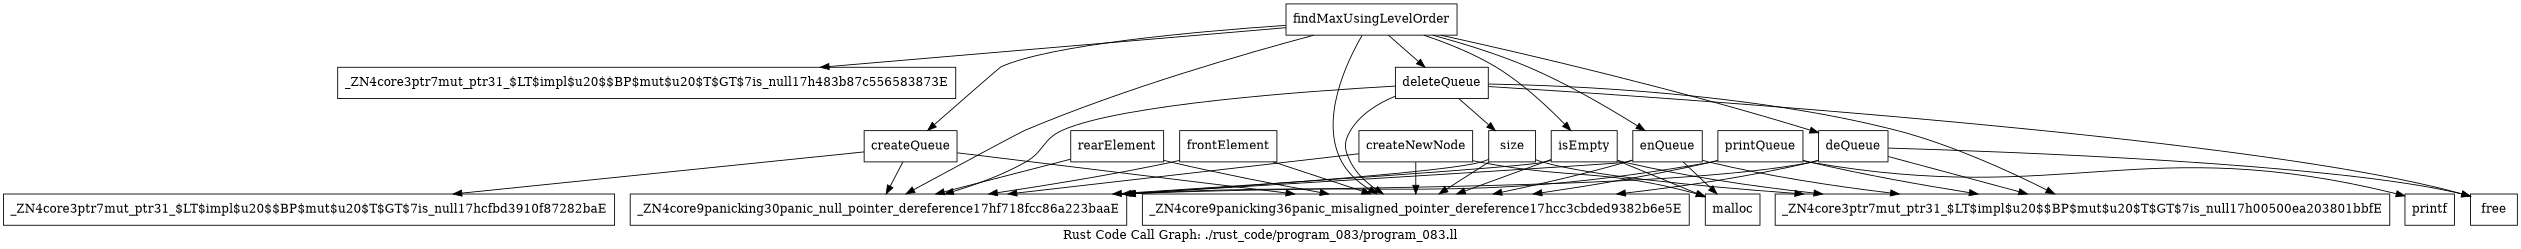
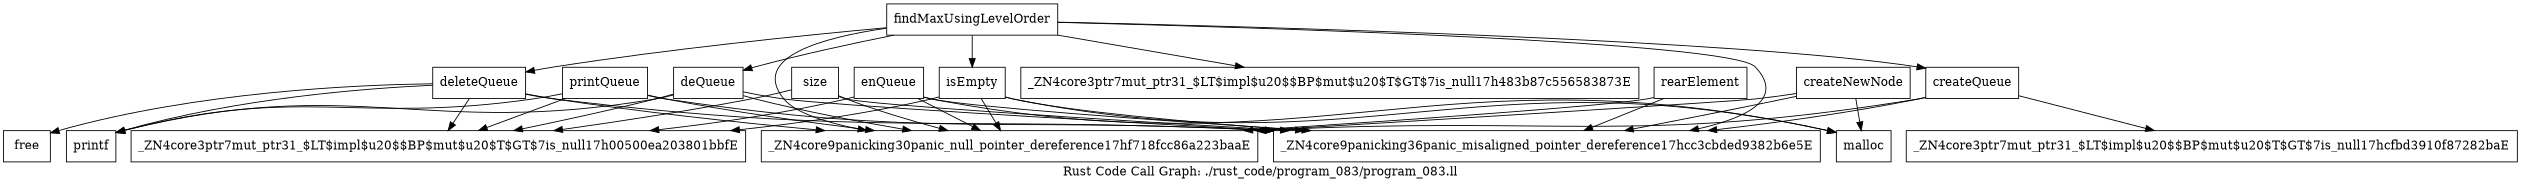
(1539, 72) -> none
(1474, 112) -> (277, 99)
(1228, 146) -> none
(2176, 161) -> (468, 112)
